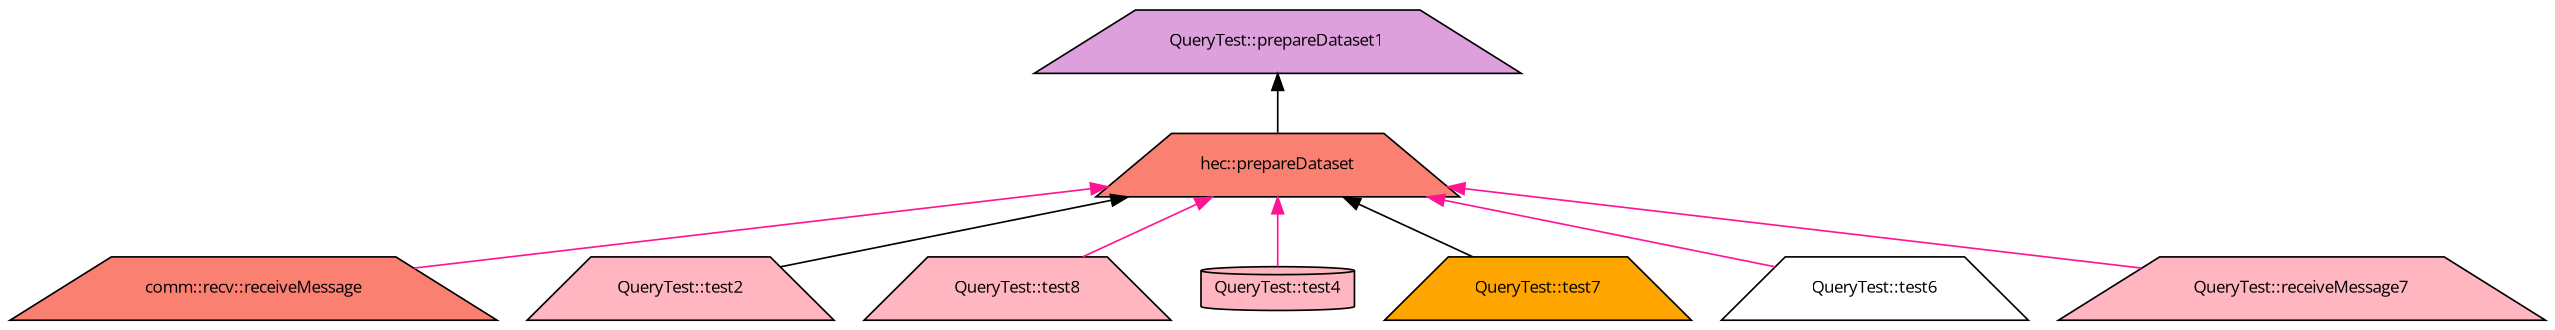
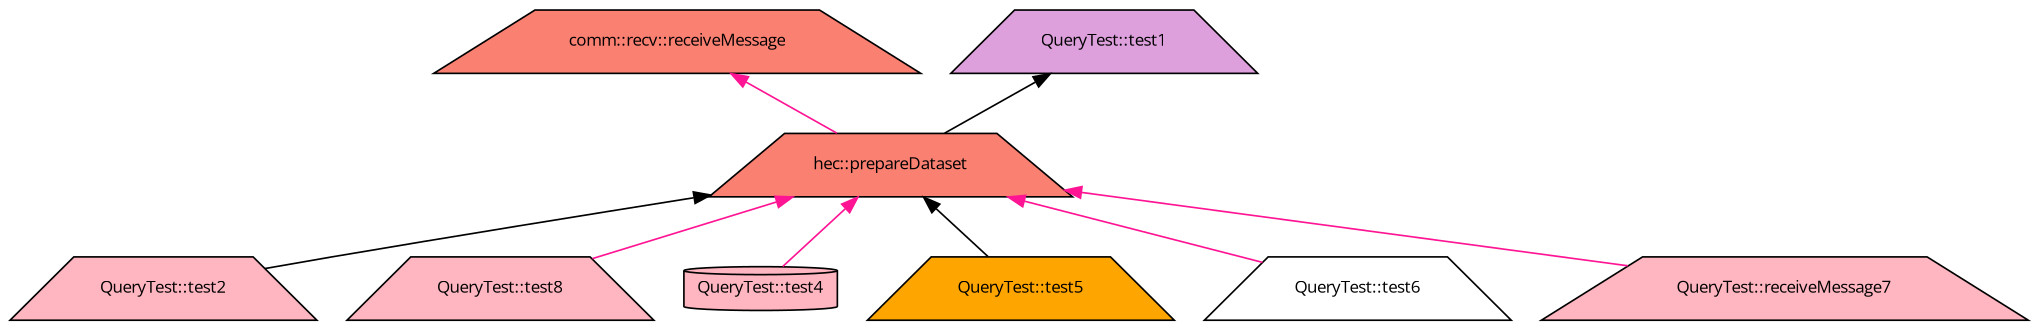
(1278, 42) -> (1104, 42)
(752, 228) -> (791, 108)
(1538, 289) -> (1021, 289)
